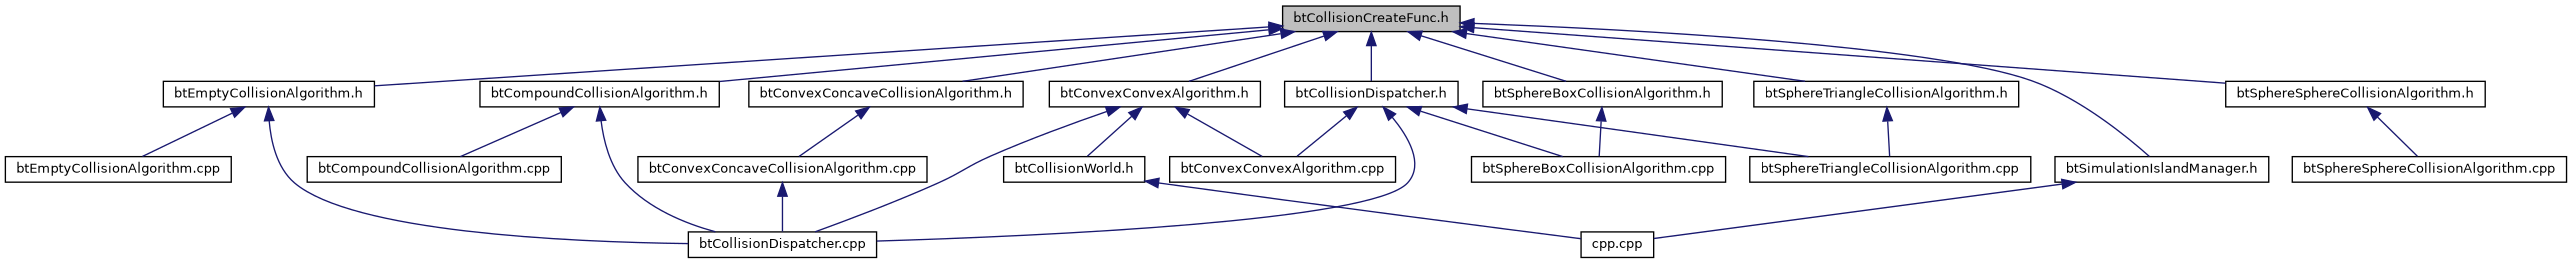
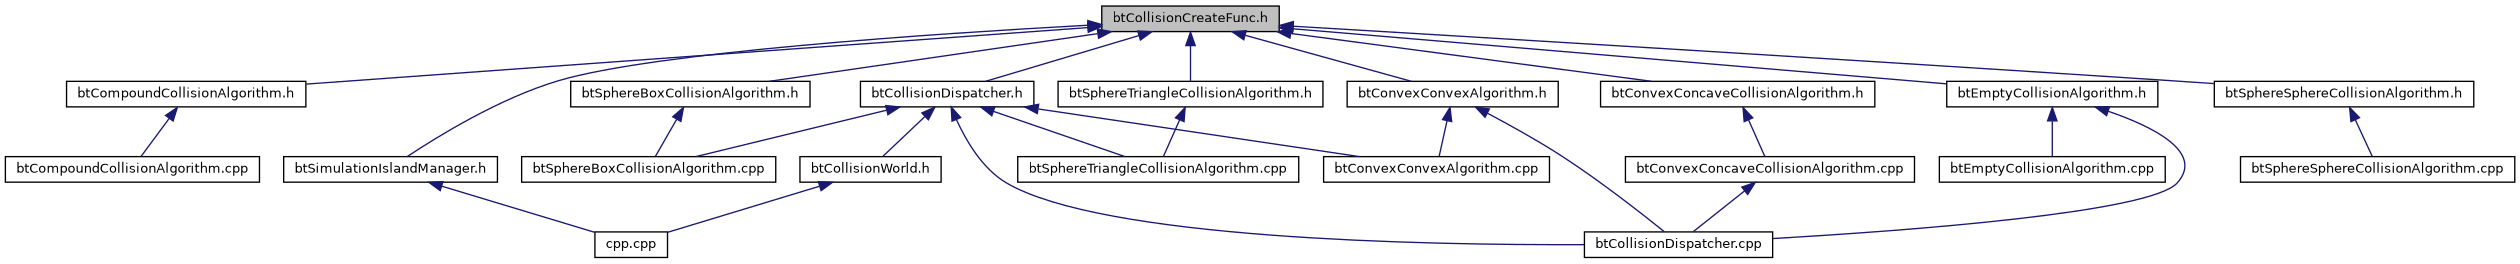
(1110, 136) -> (904, 136)
(639, 195) -> none
